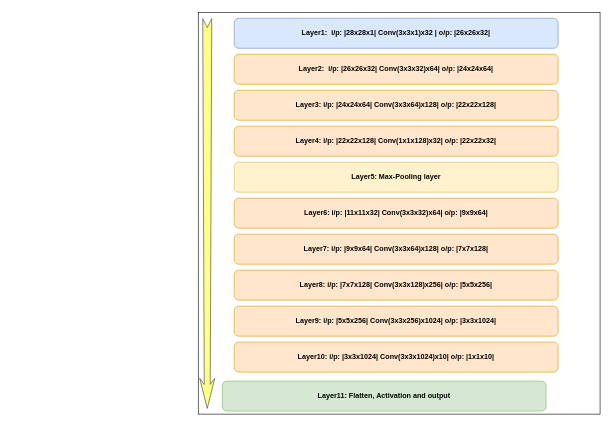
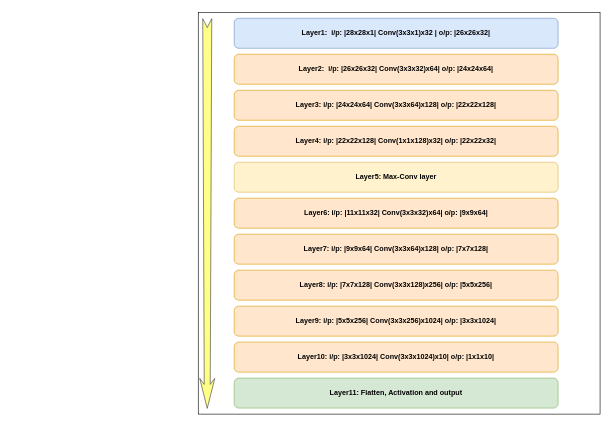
(396, 177) -> (396, 177)
(384, 396) -> (396, 393)
